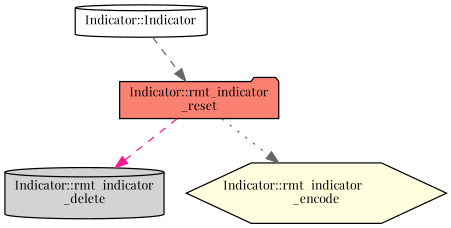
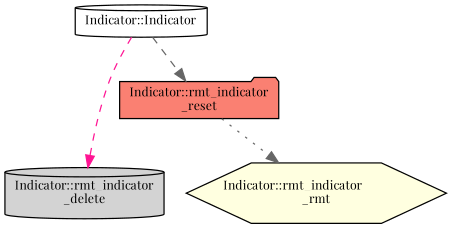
(151, 139) -> (105, 94)
(316, 193) -> (316, 193)
